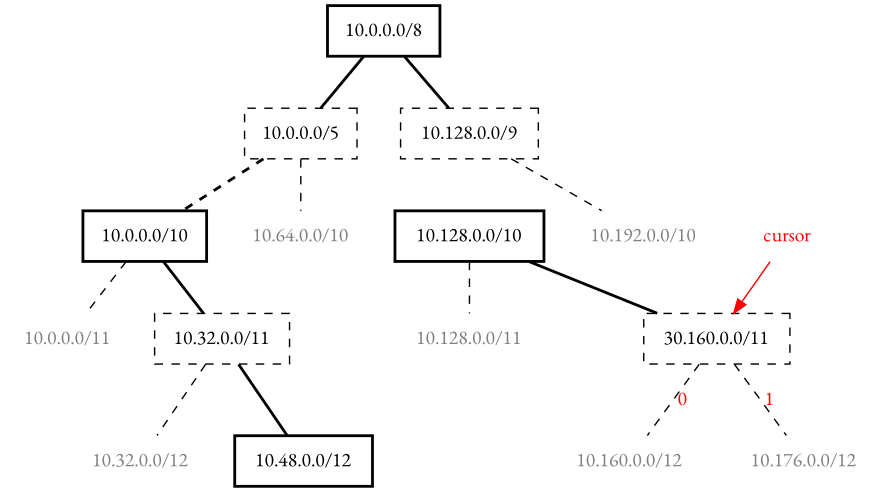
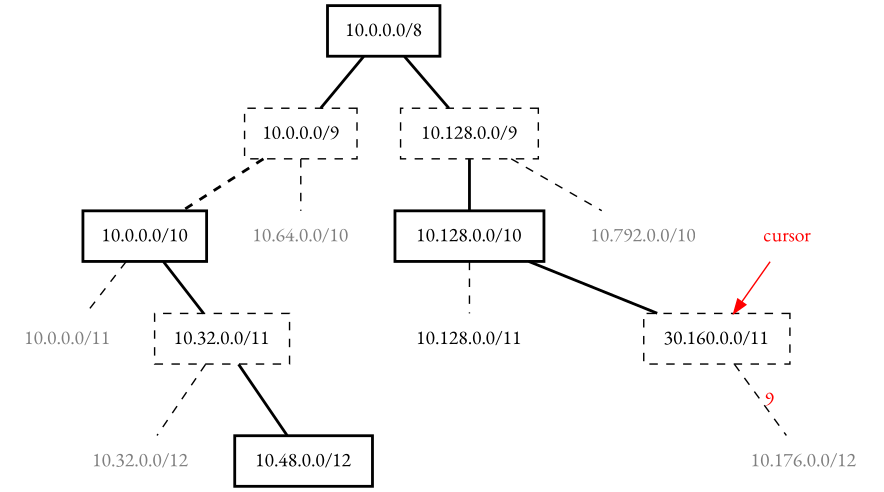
(301, 134) -> (301, 134)
none -> (469, 185)
(644, 236) -> (644, 236)
(469, 339) -> (469, 339)
(770, 400) -> (770, 400)
(630, 461) -> none
